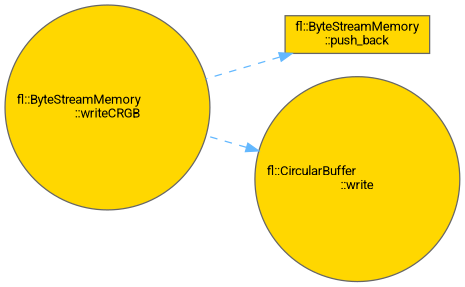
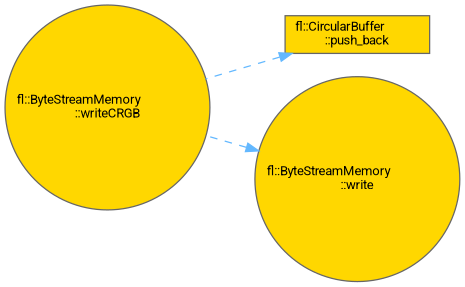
(357, 35) -> (357, 35)
(357, 179) -> (357, 179)
